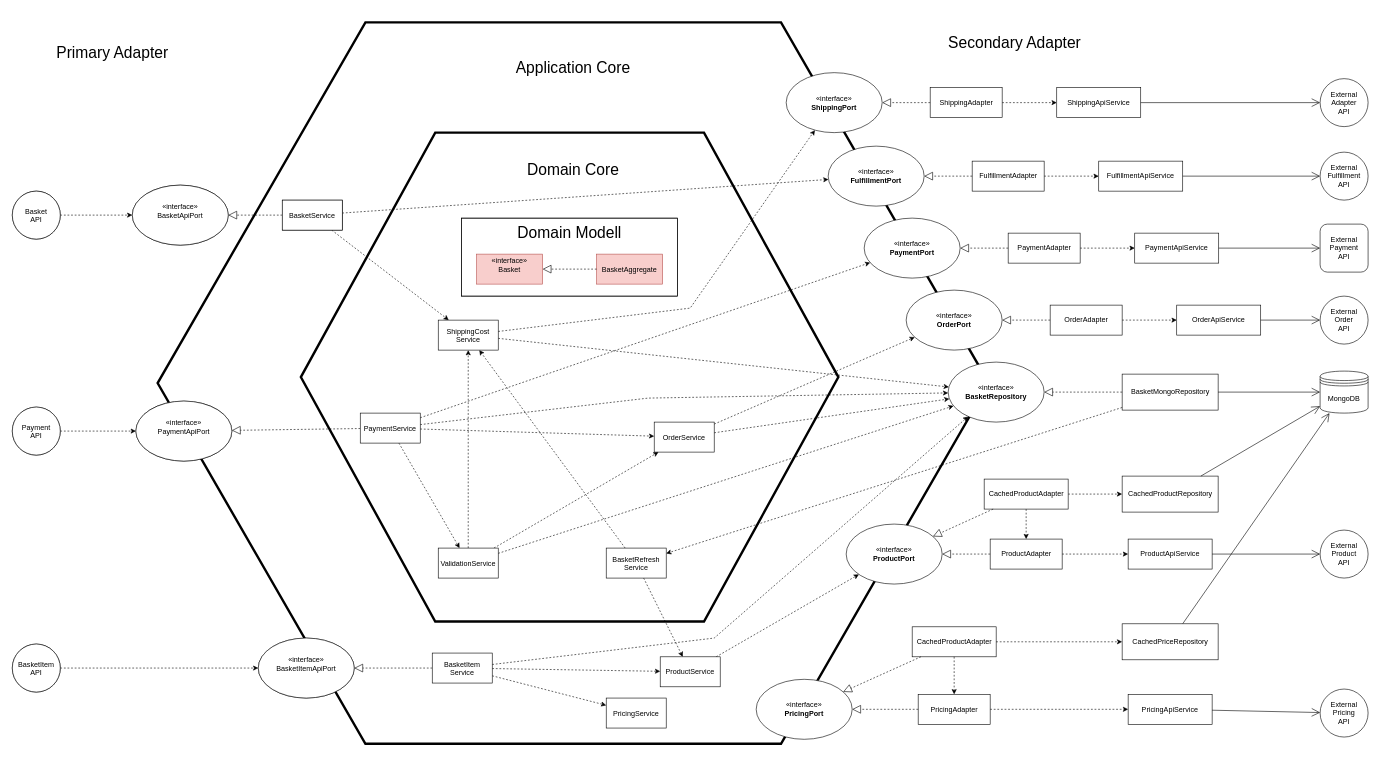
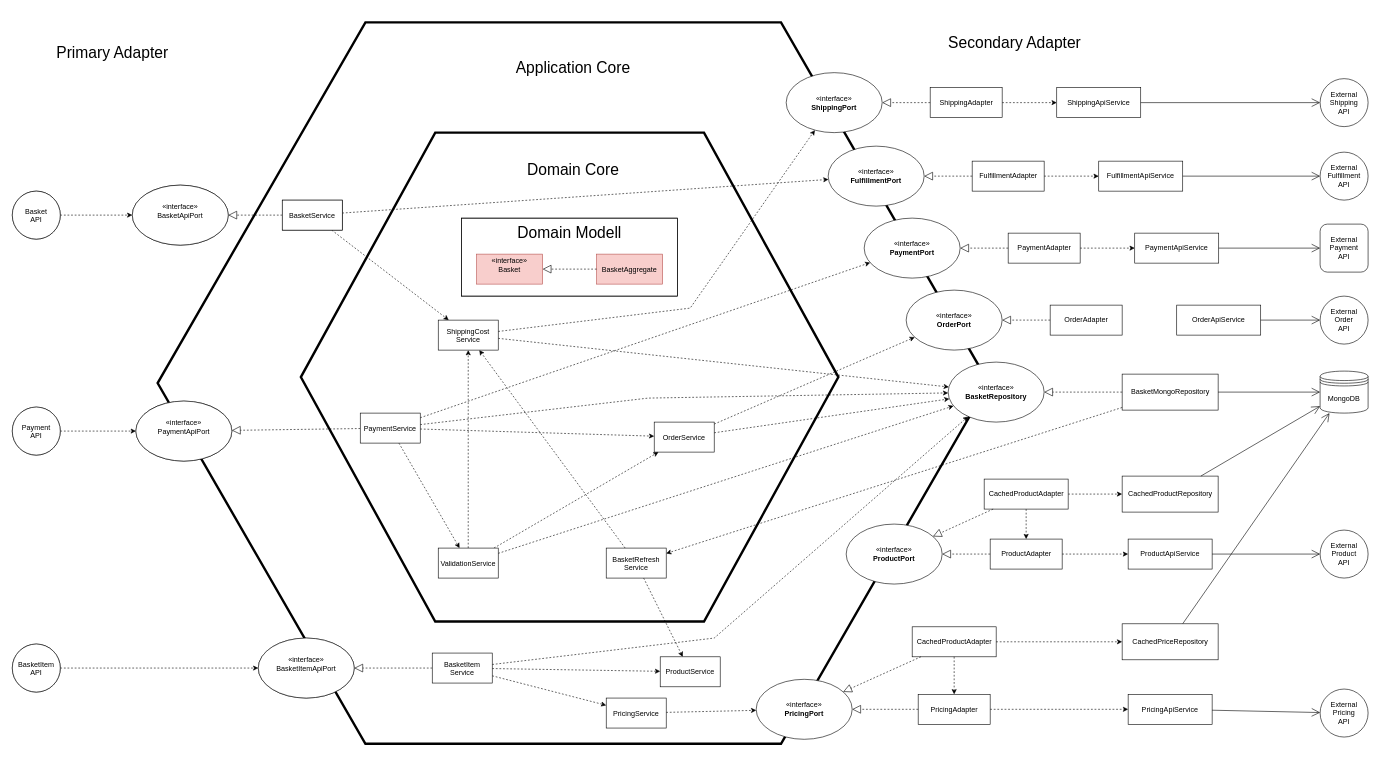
(1344, 103) -> (1344, 103)
(1171, 320) -> none
(730, 649) -> none
none -> (704, 712)
